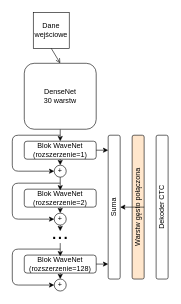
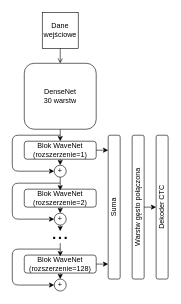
(51, 30) -> (60, 30)
(125, 207) -> (150, 207)
(138, 207) -> (138, 207)
